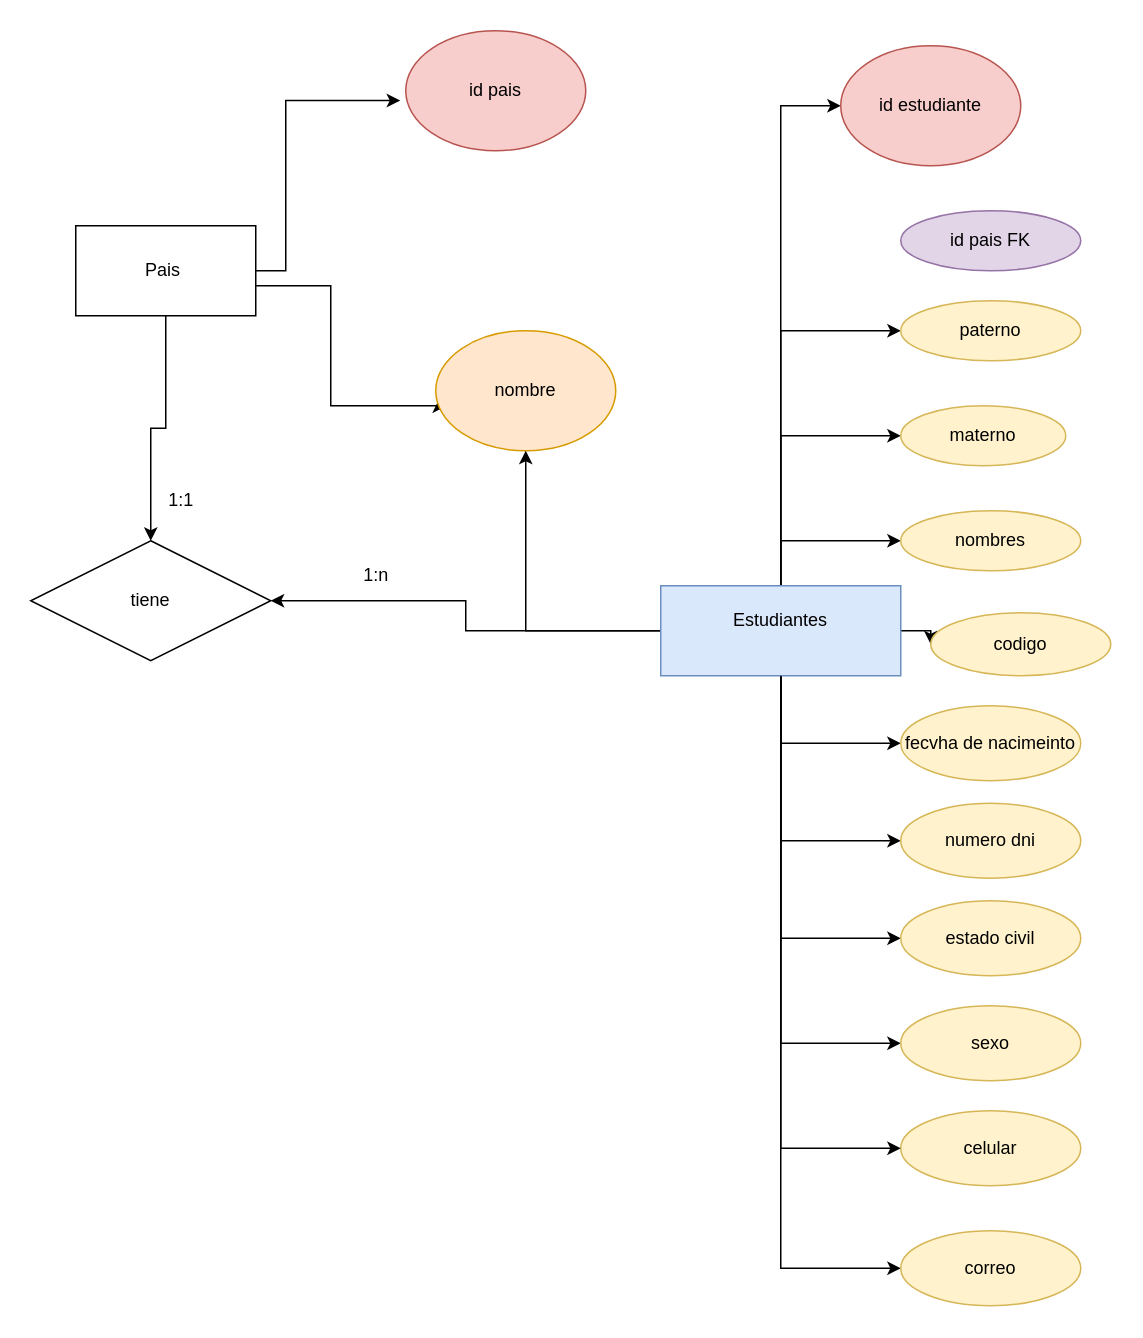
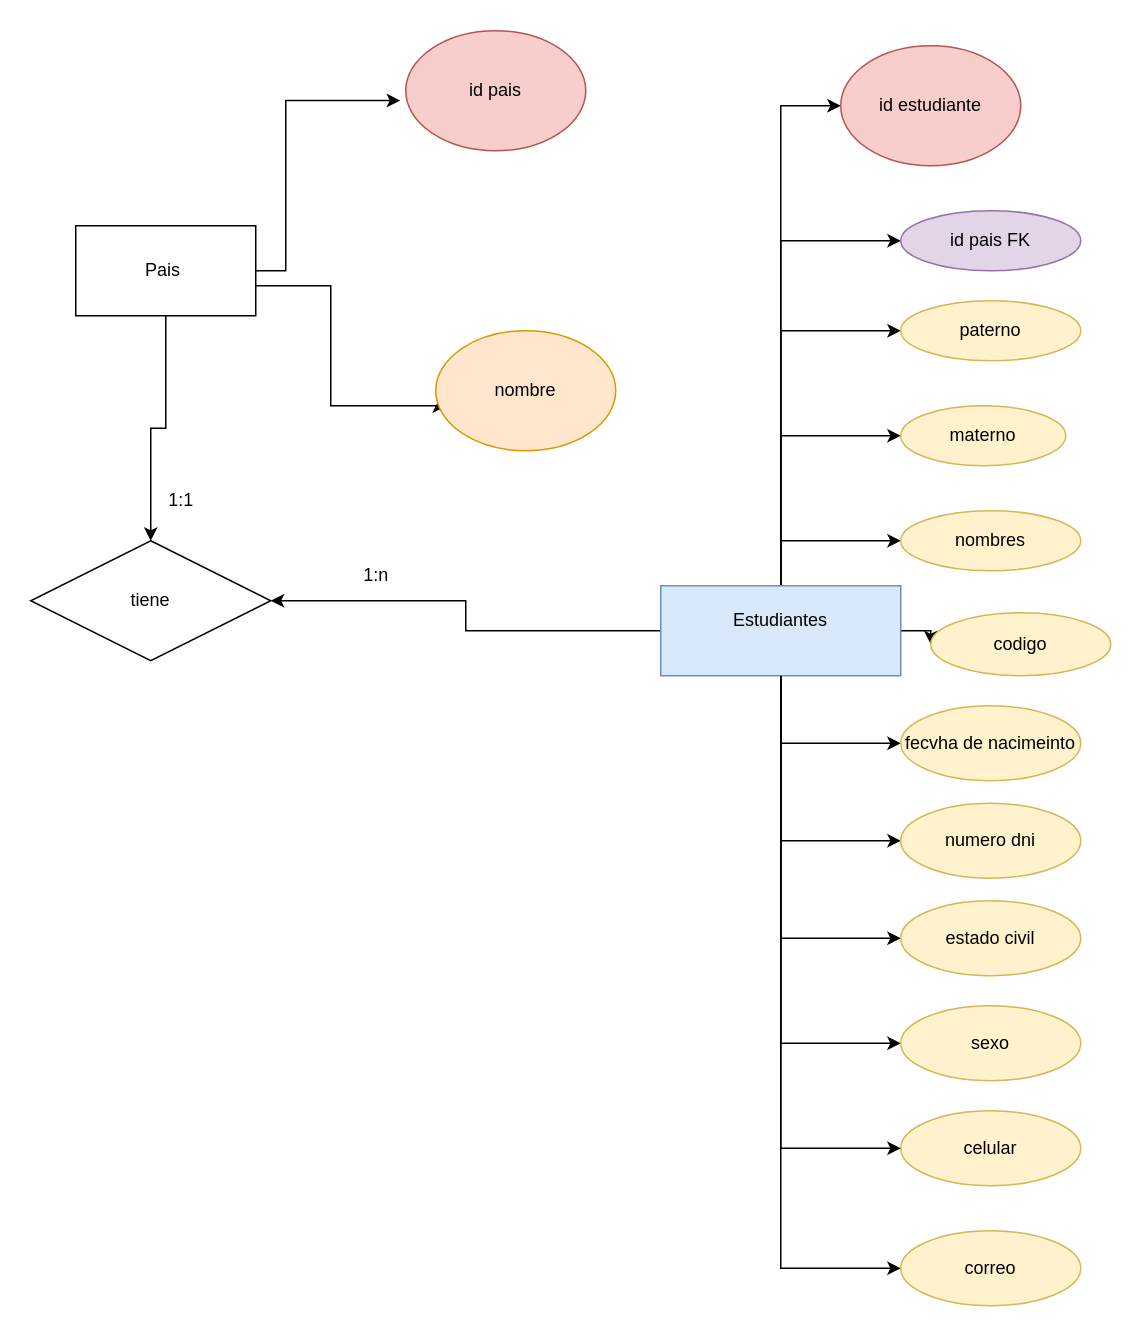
(526, 544) -> (836, 241)
